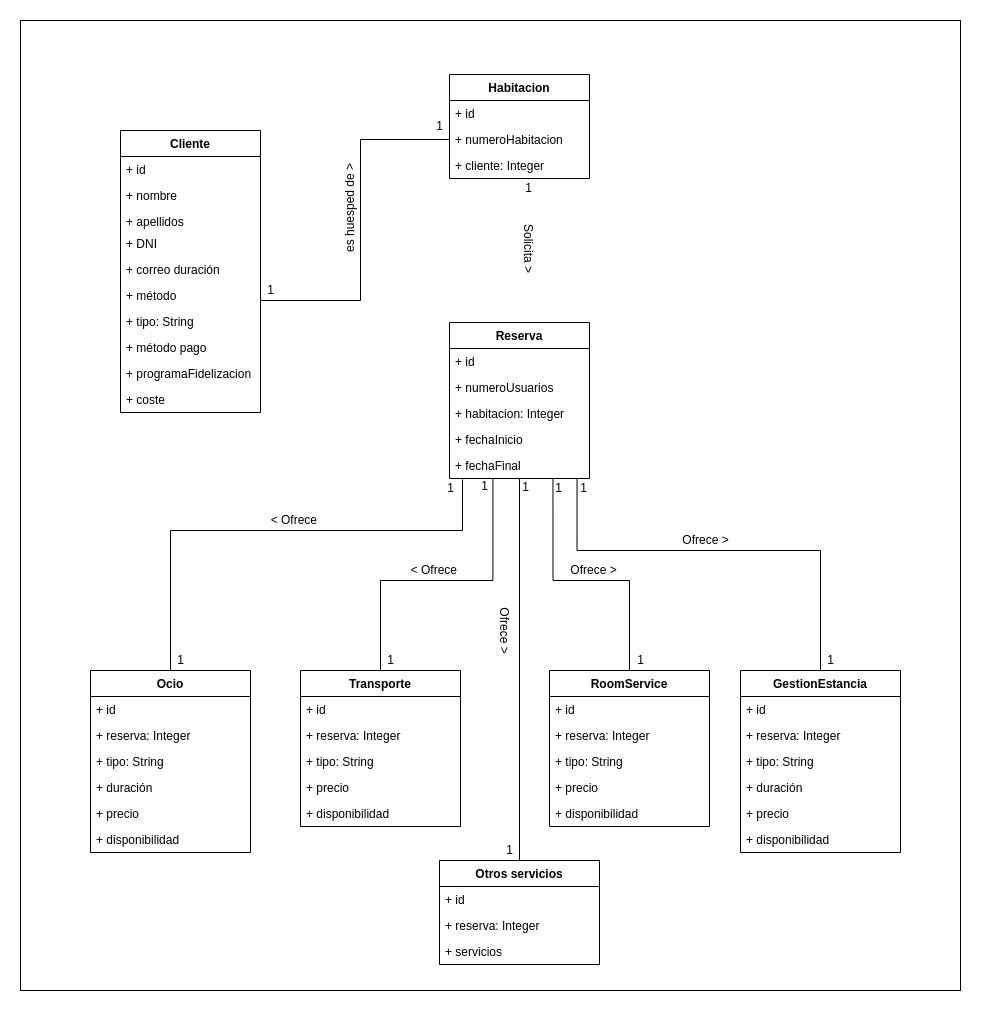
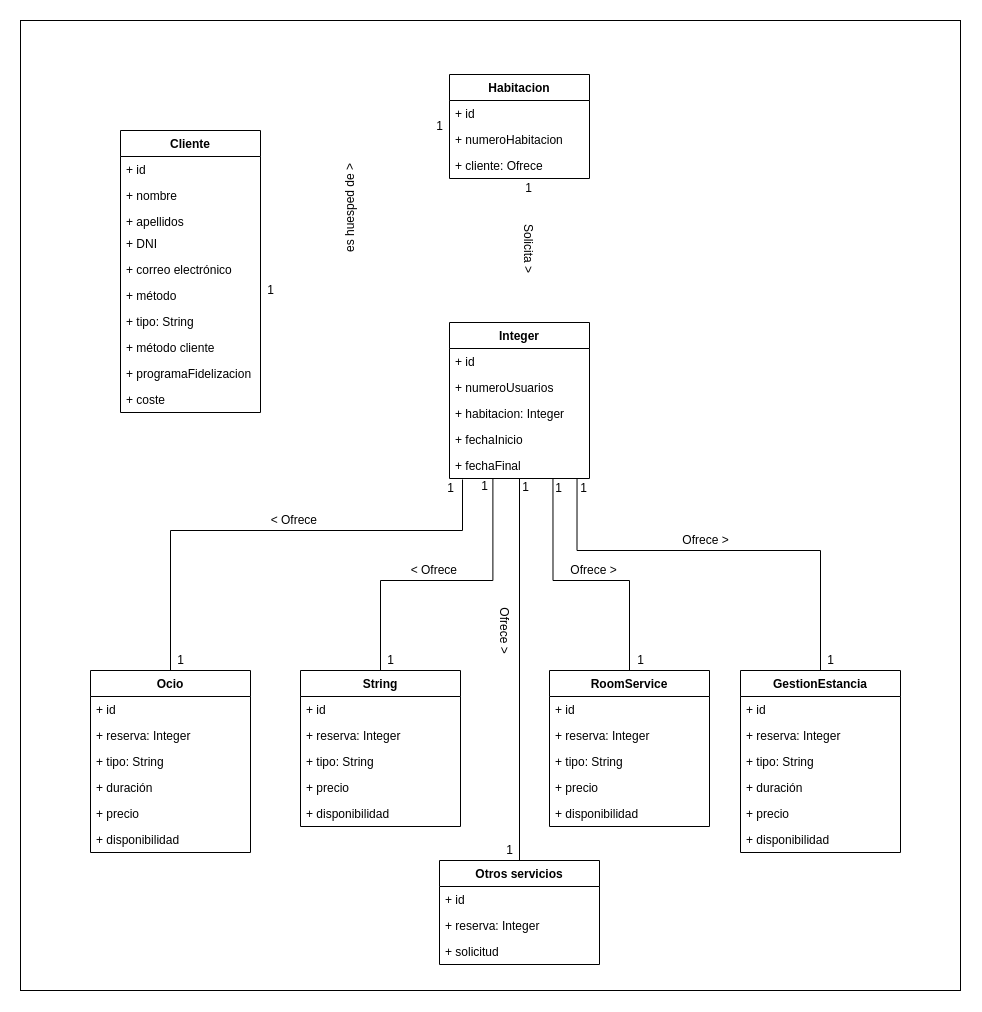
(508, 166) -> (504, 166)
(361, 226) -> none
(178, 270) -> (187, 270)
(519, 336) -> (519, 336)
(167, 348) -> (174, 348)
(380, 684) -> (380, 684)
(477, 952) -> (476, 952)
